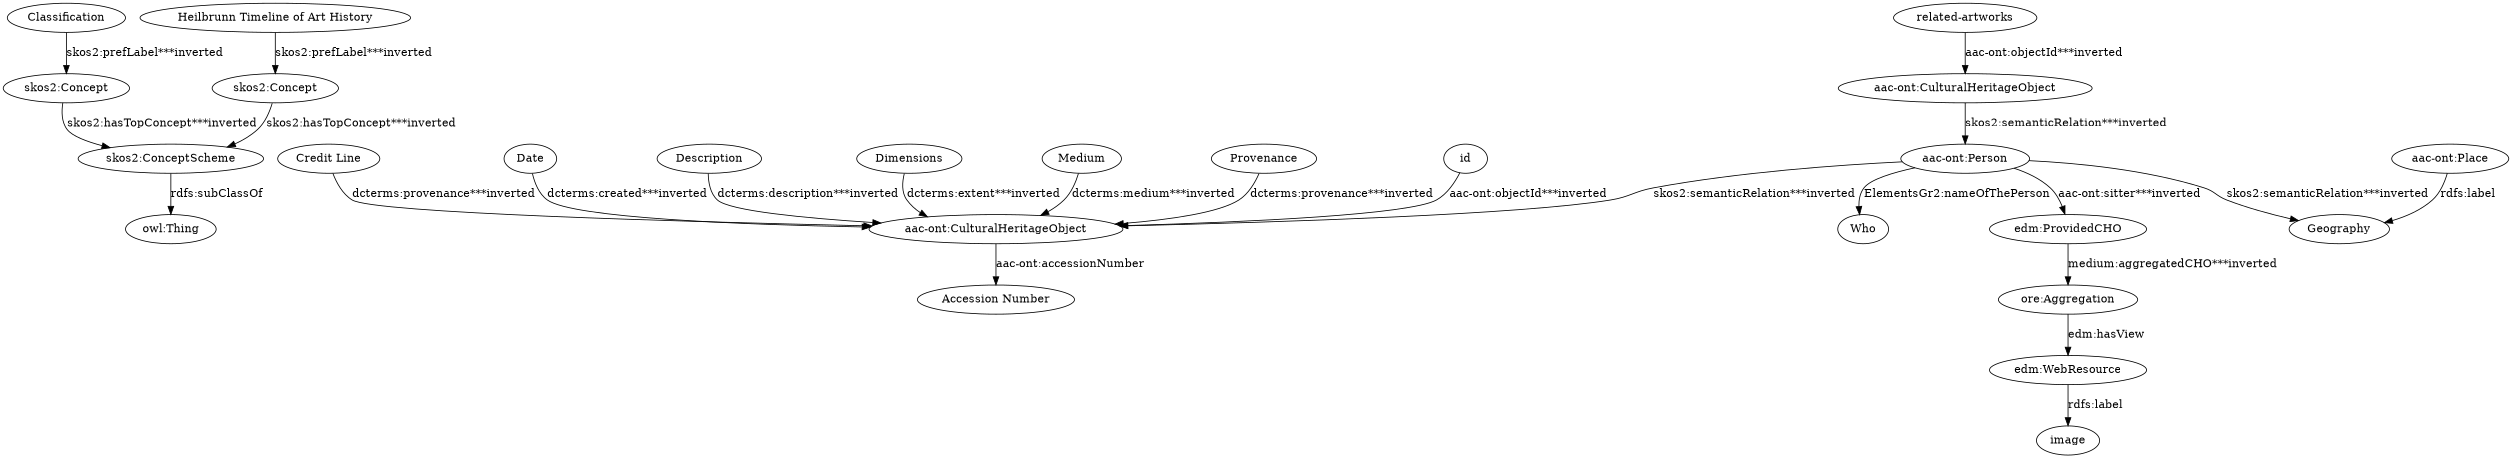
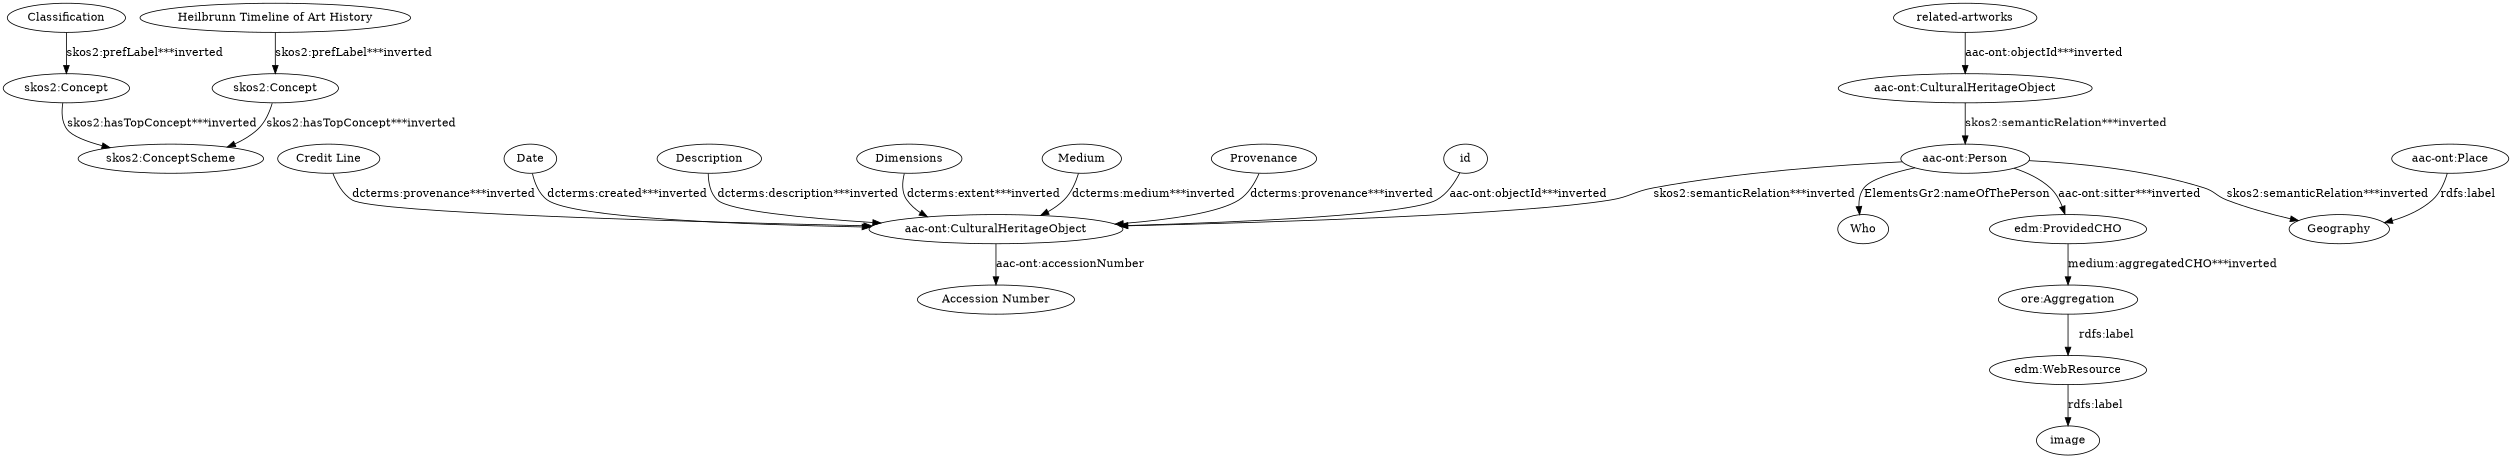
(171, 229) -> none
(2106, 335) -> (2106, 335)
